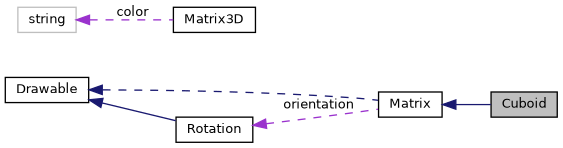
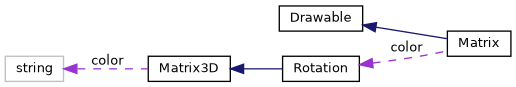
(240, 92) -> (411, 33)
(317, 105) -> (405, 48)
(524, 105) -> none
(139, 112) -> (263, 69)
